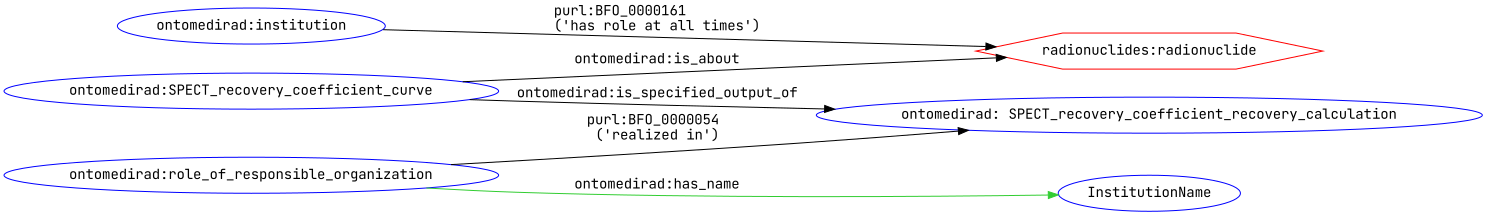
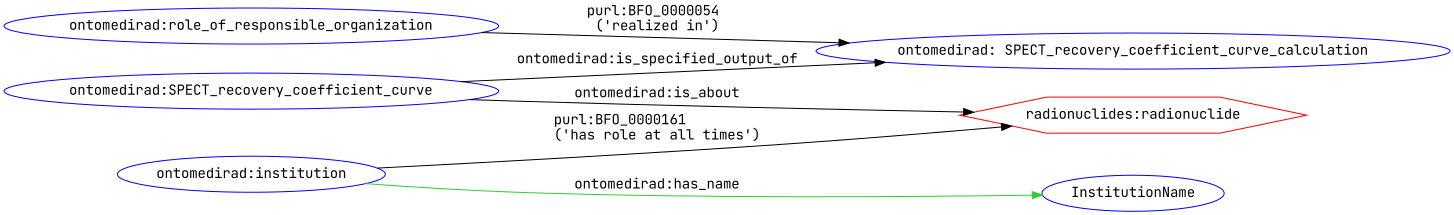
(1149, 115) -> (1133, 51)
(737, 196) -> (699, 196)
